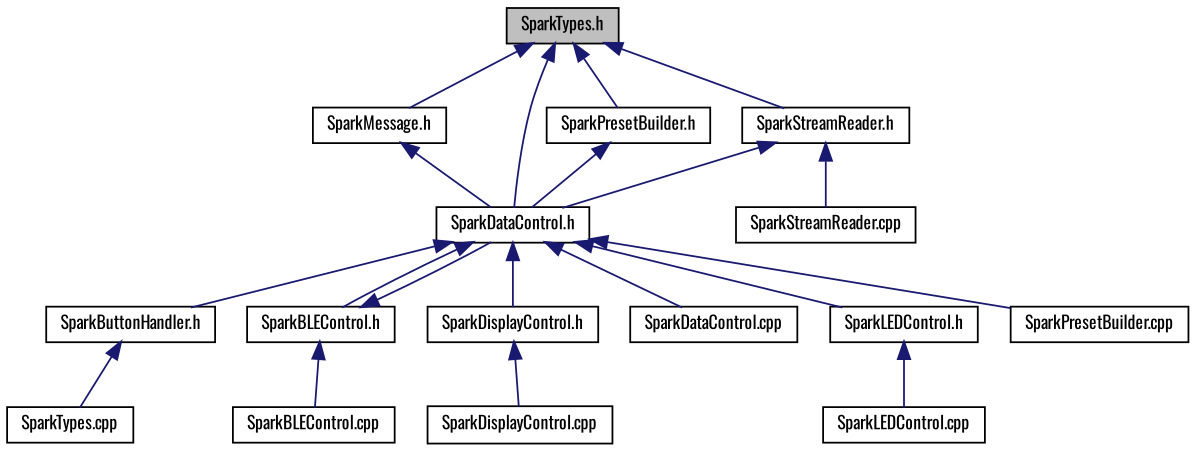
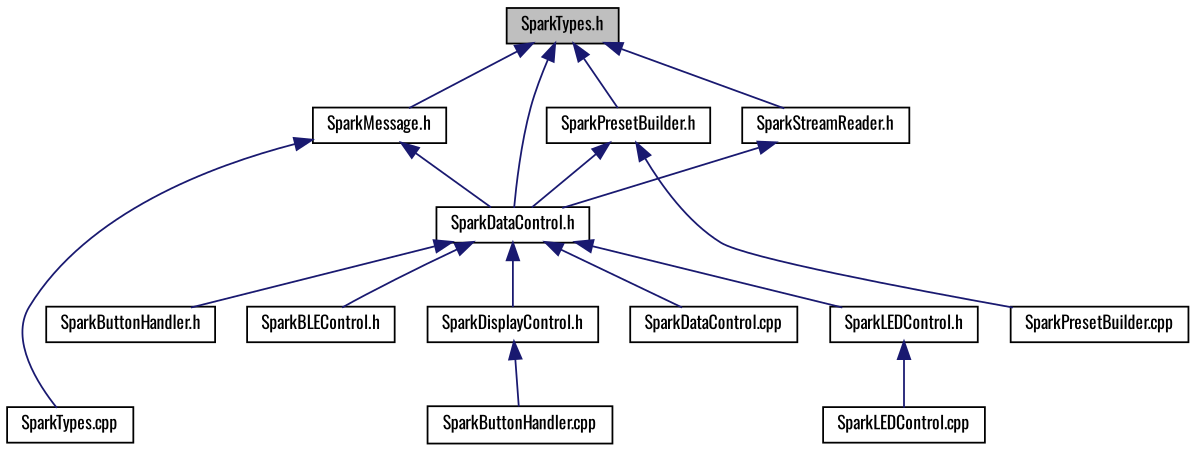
(826, 225) -> none
(434, 272) -> none
(809, 275) -> (810, 268)
(96, 382) -> (100, 232)
(314, 425) -> none
(520, 425) -> (520, 425)
